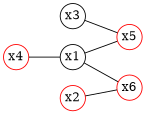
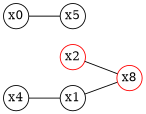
(73, 16) -> (16, 16)
(130, 37) -> (73, 16)
(101, 47) -> none
(16, 57) -> (16, 98)
(130, 88) -> (130, 78)
